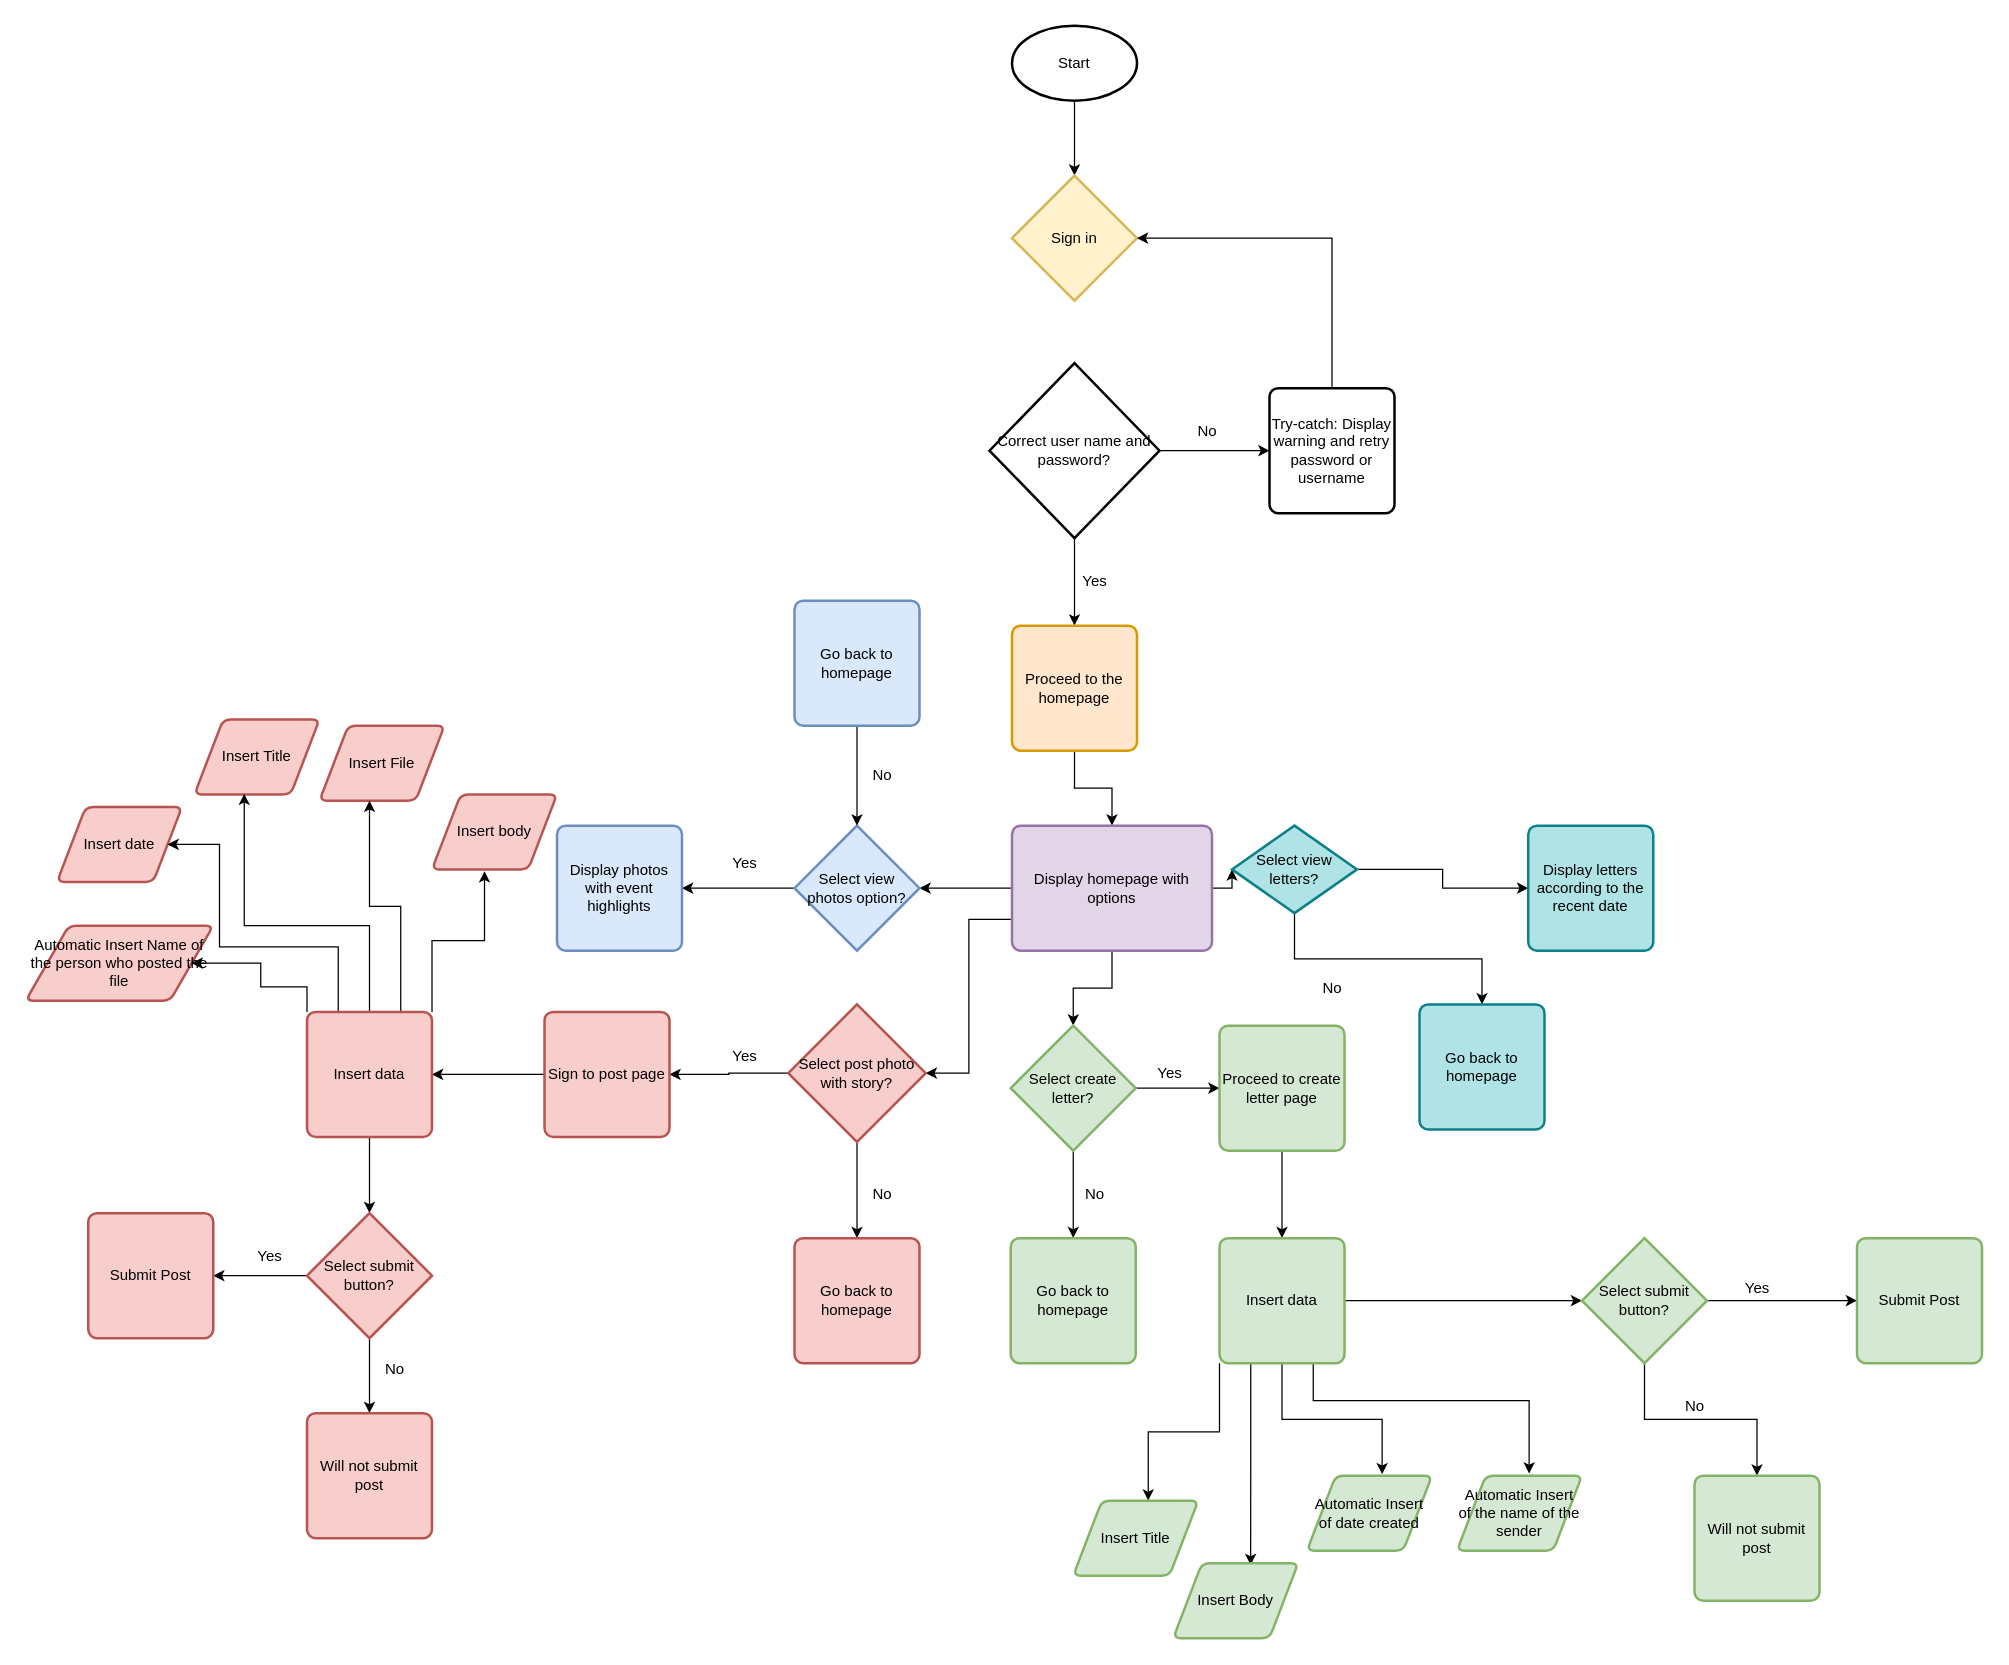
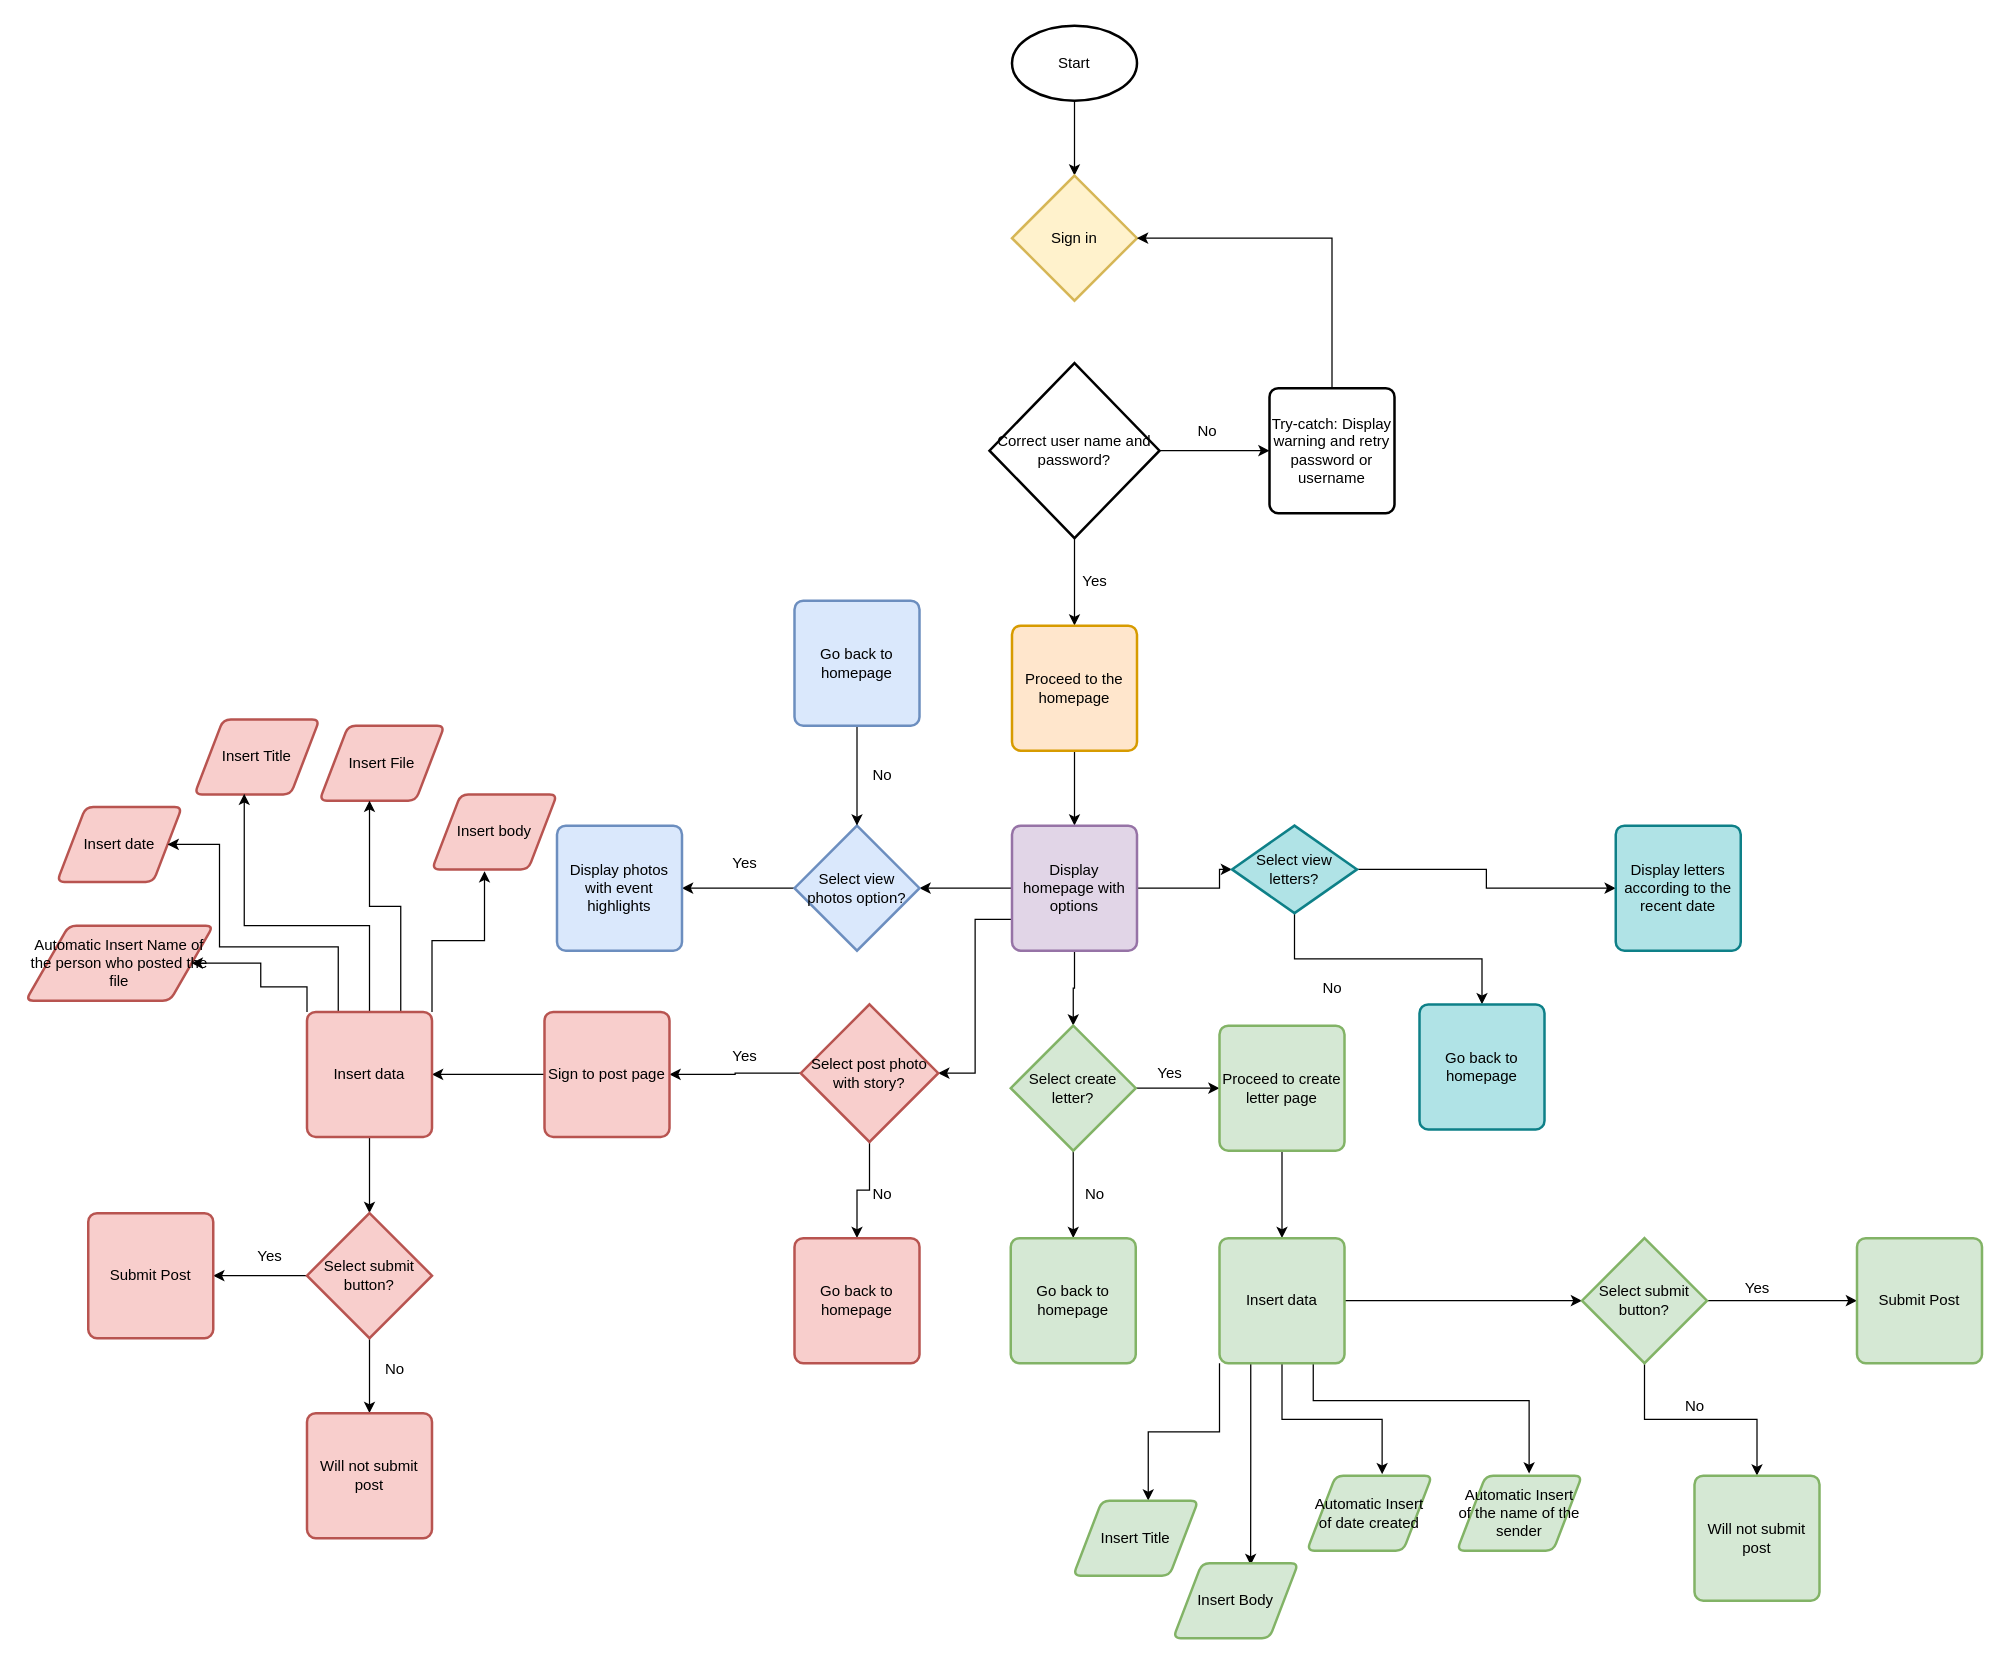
(1112, 888) -> (1074, 888)
(1591, 888) -> (1678, 888)
(857, 1073) -> (869, 1073)
